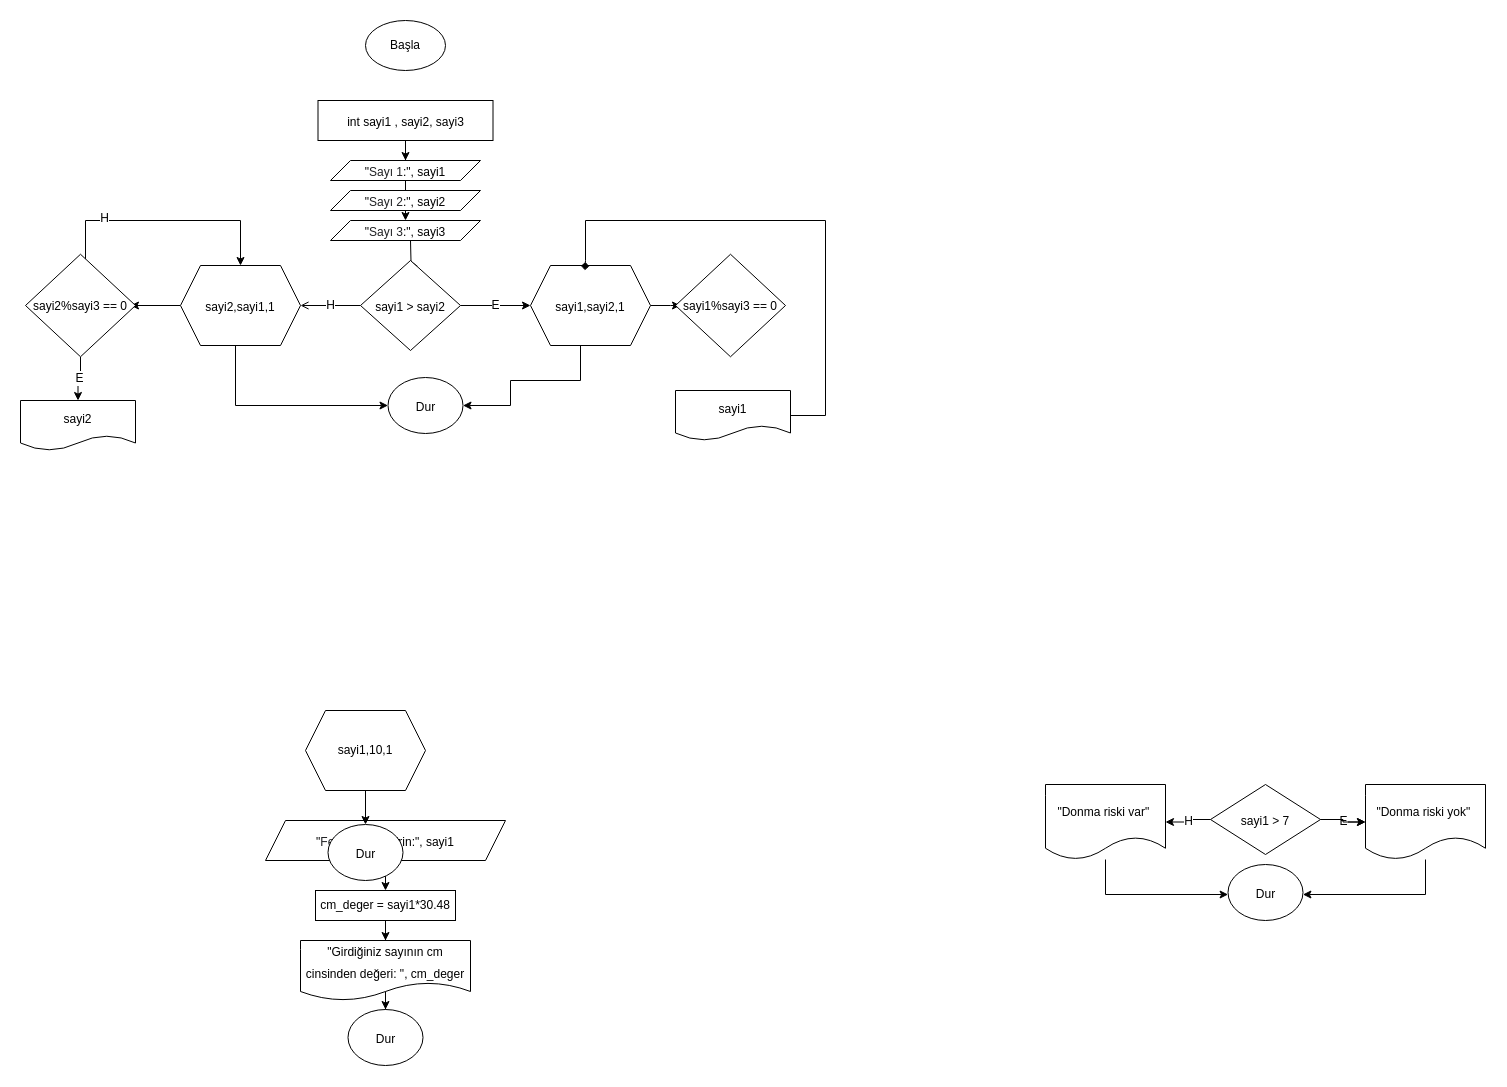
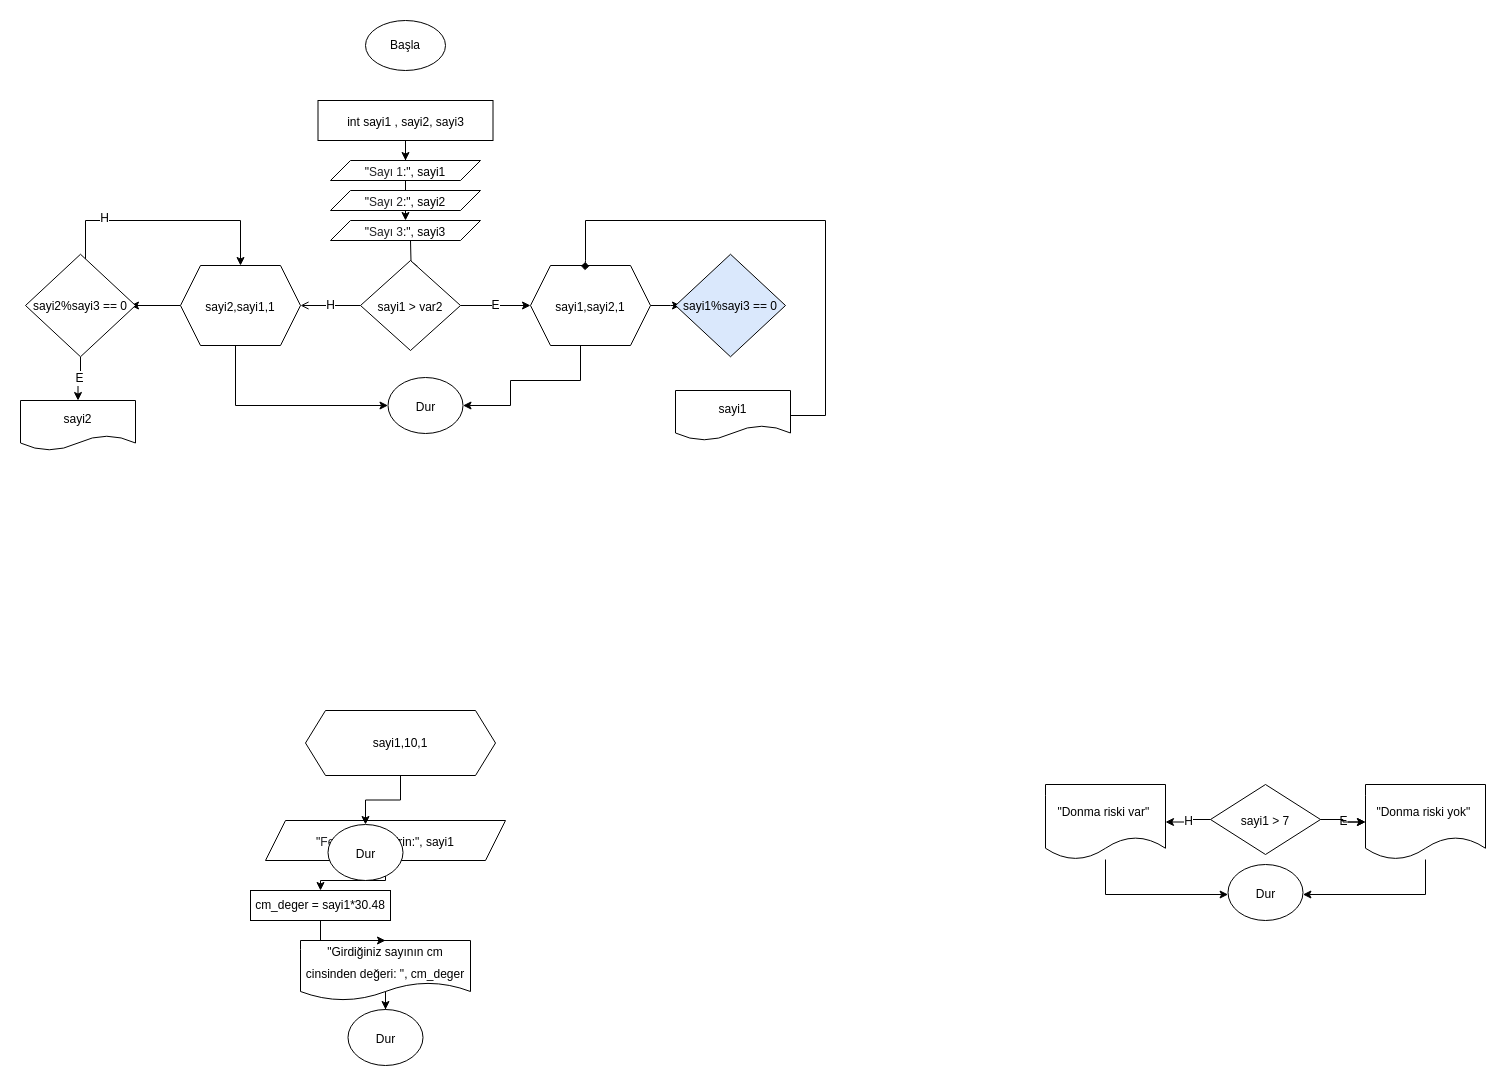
(411, 306) -> (411, 306)
(731, 306) -> (731, 306)
(366, 751) -> (401, 743)
(386, 906) -> (321, 906)
